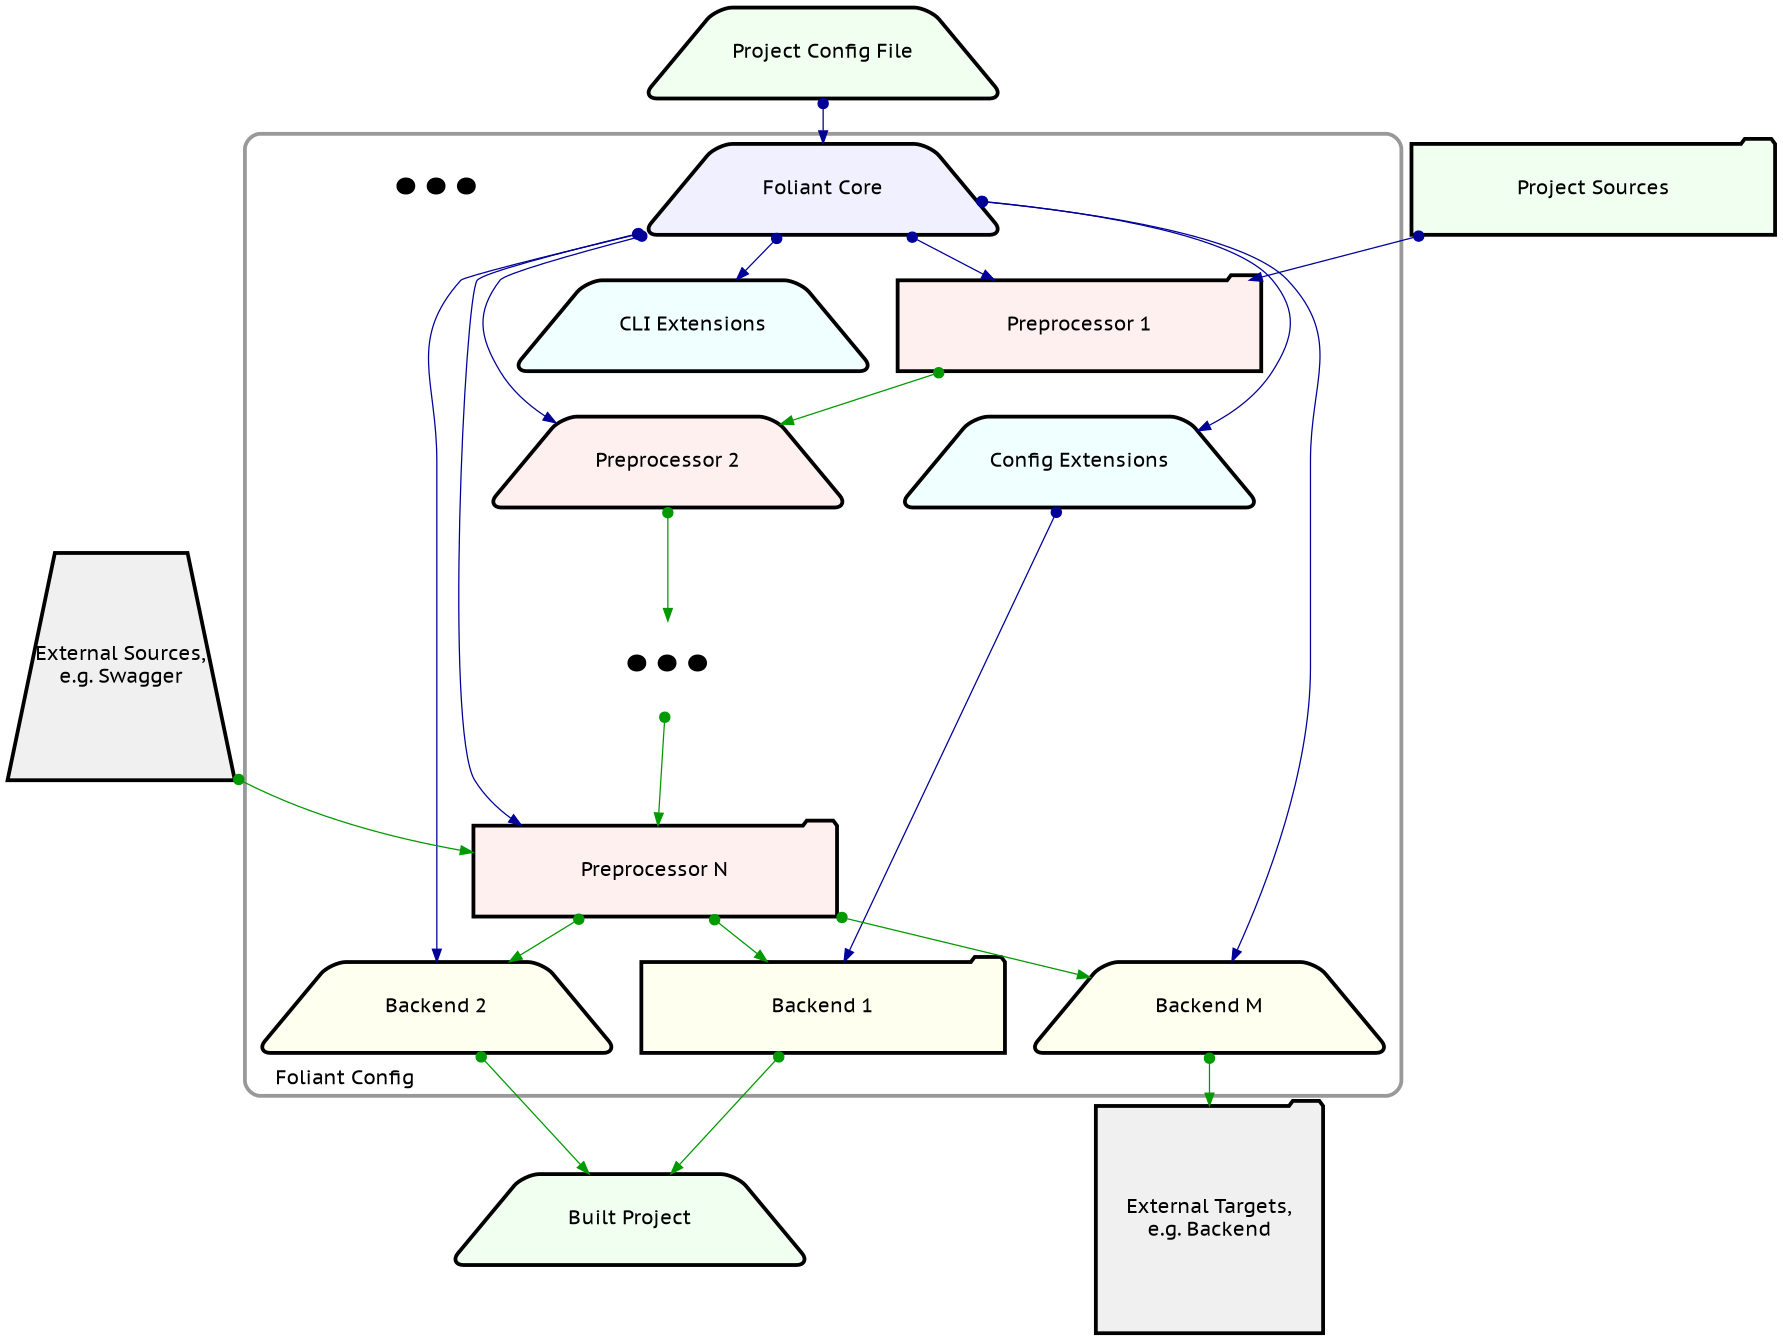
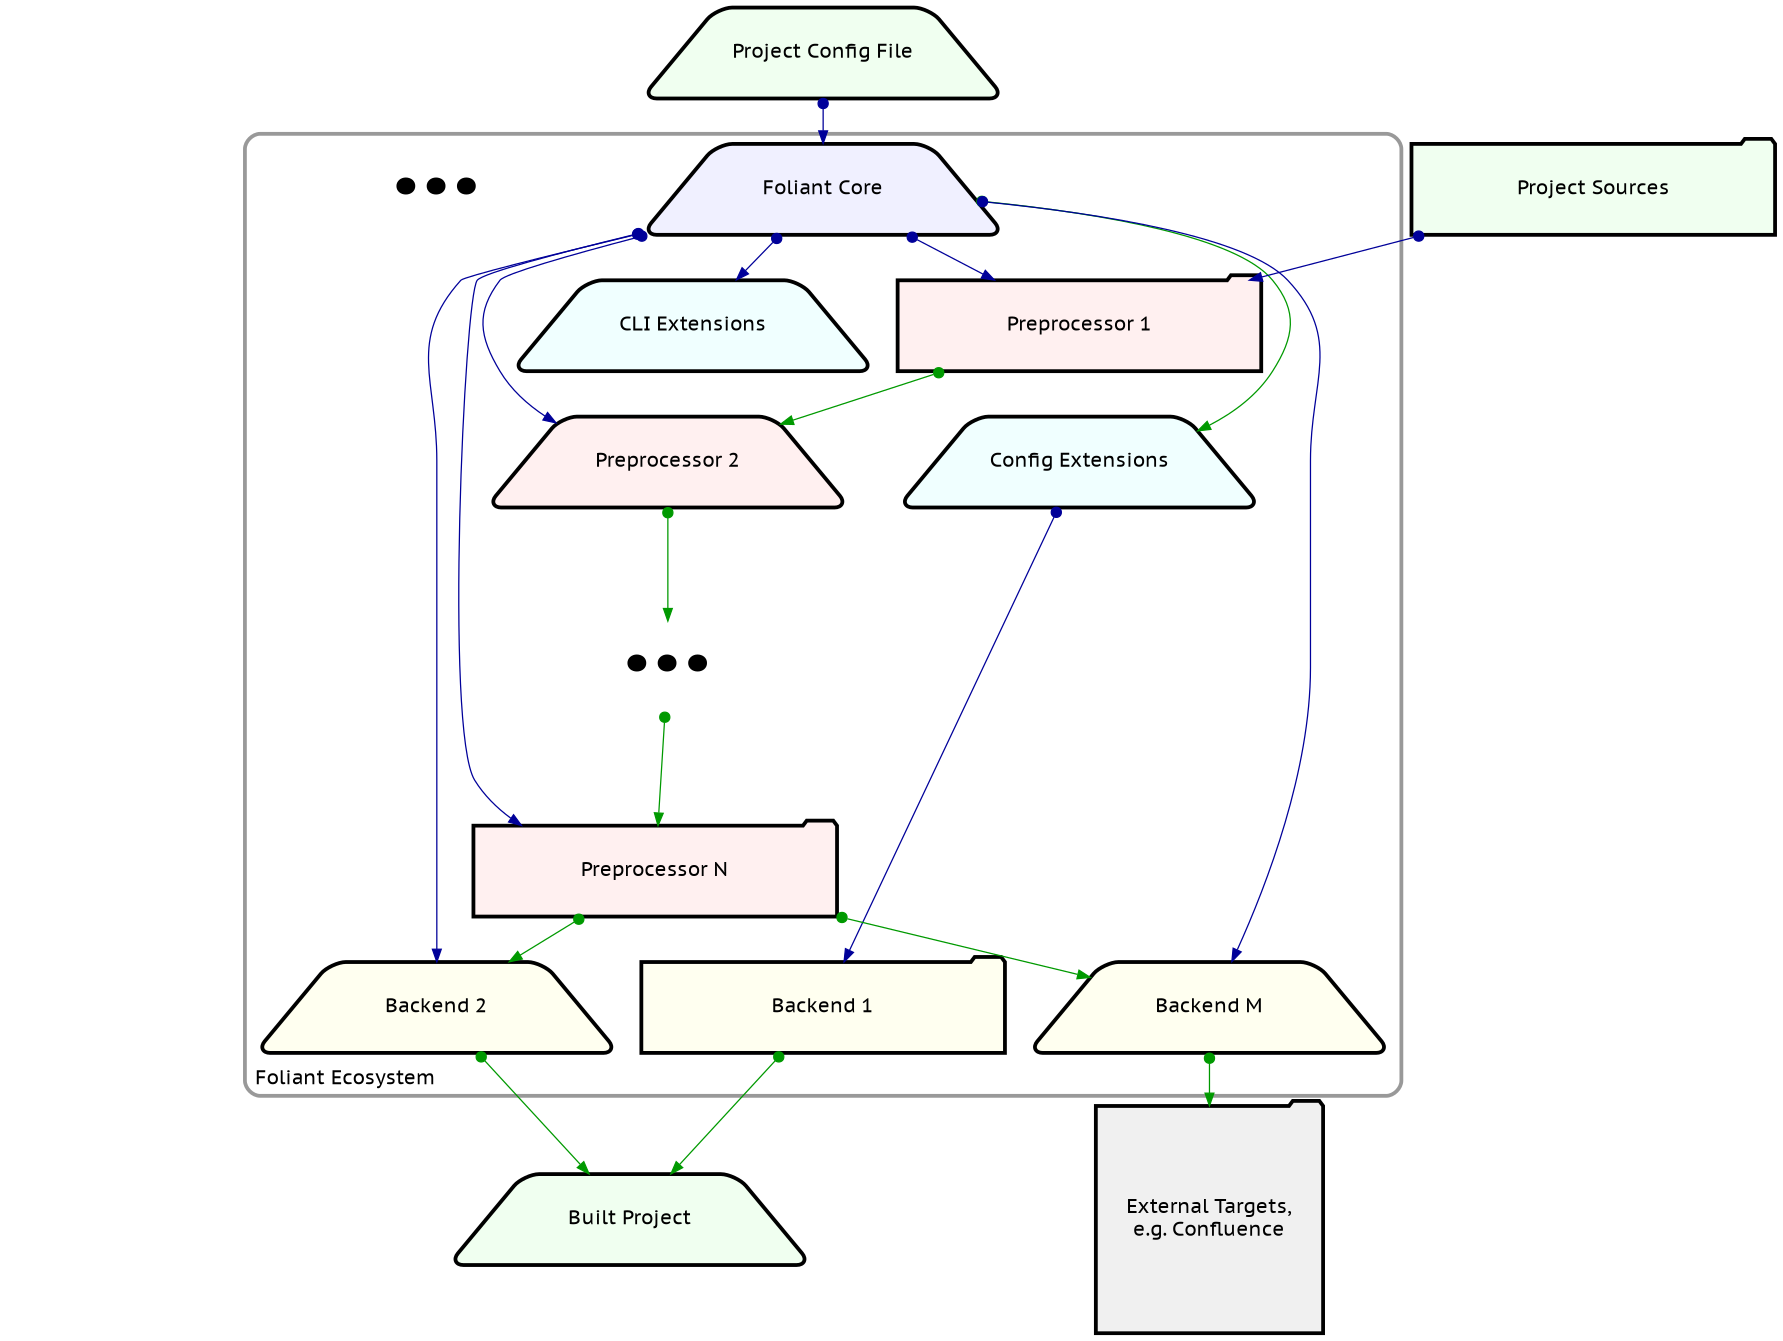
(1274, 282) -> (1274, 282)
(121, 667) -> none
(738, 938) -> none
(345, 1079) -> (345, 1079)
(1209, 1220) -> (1209, 1220)
